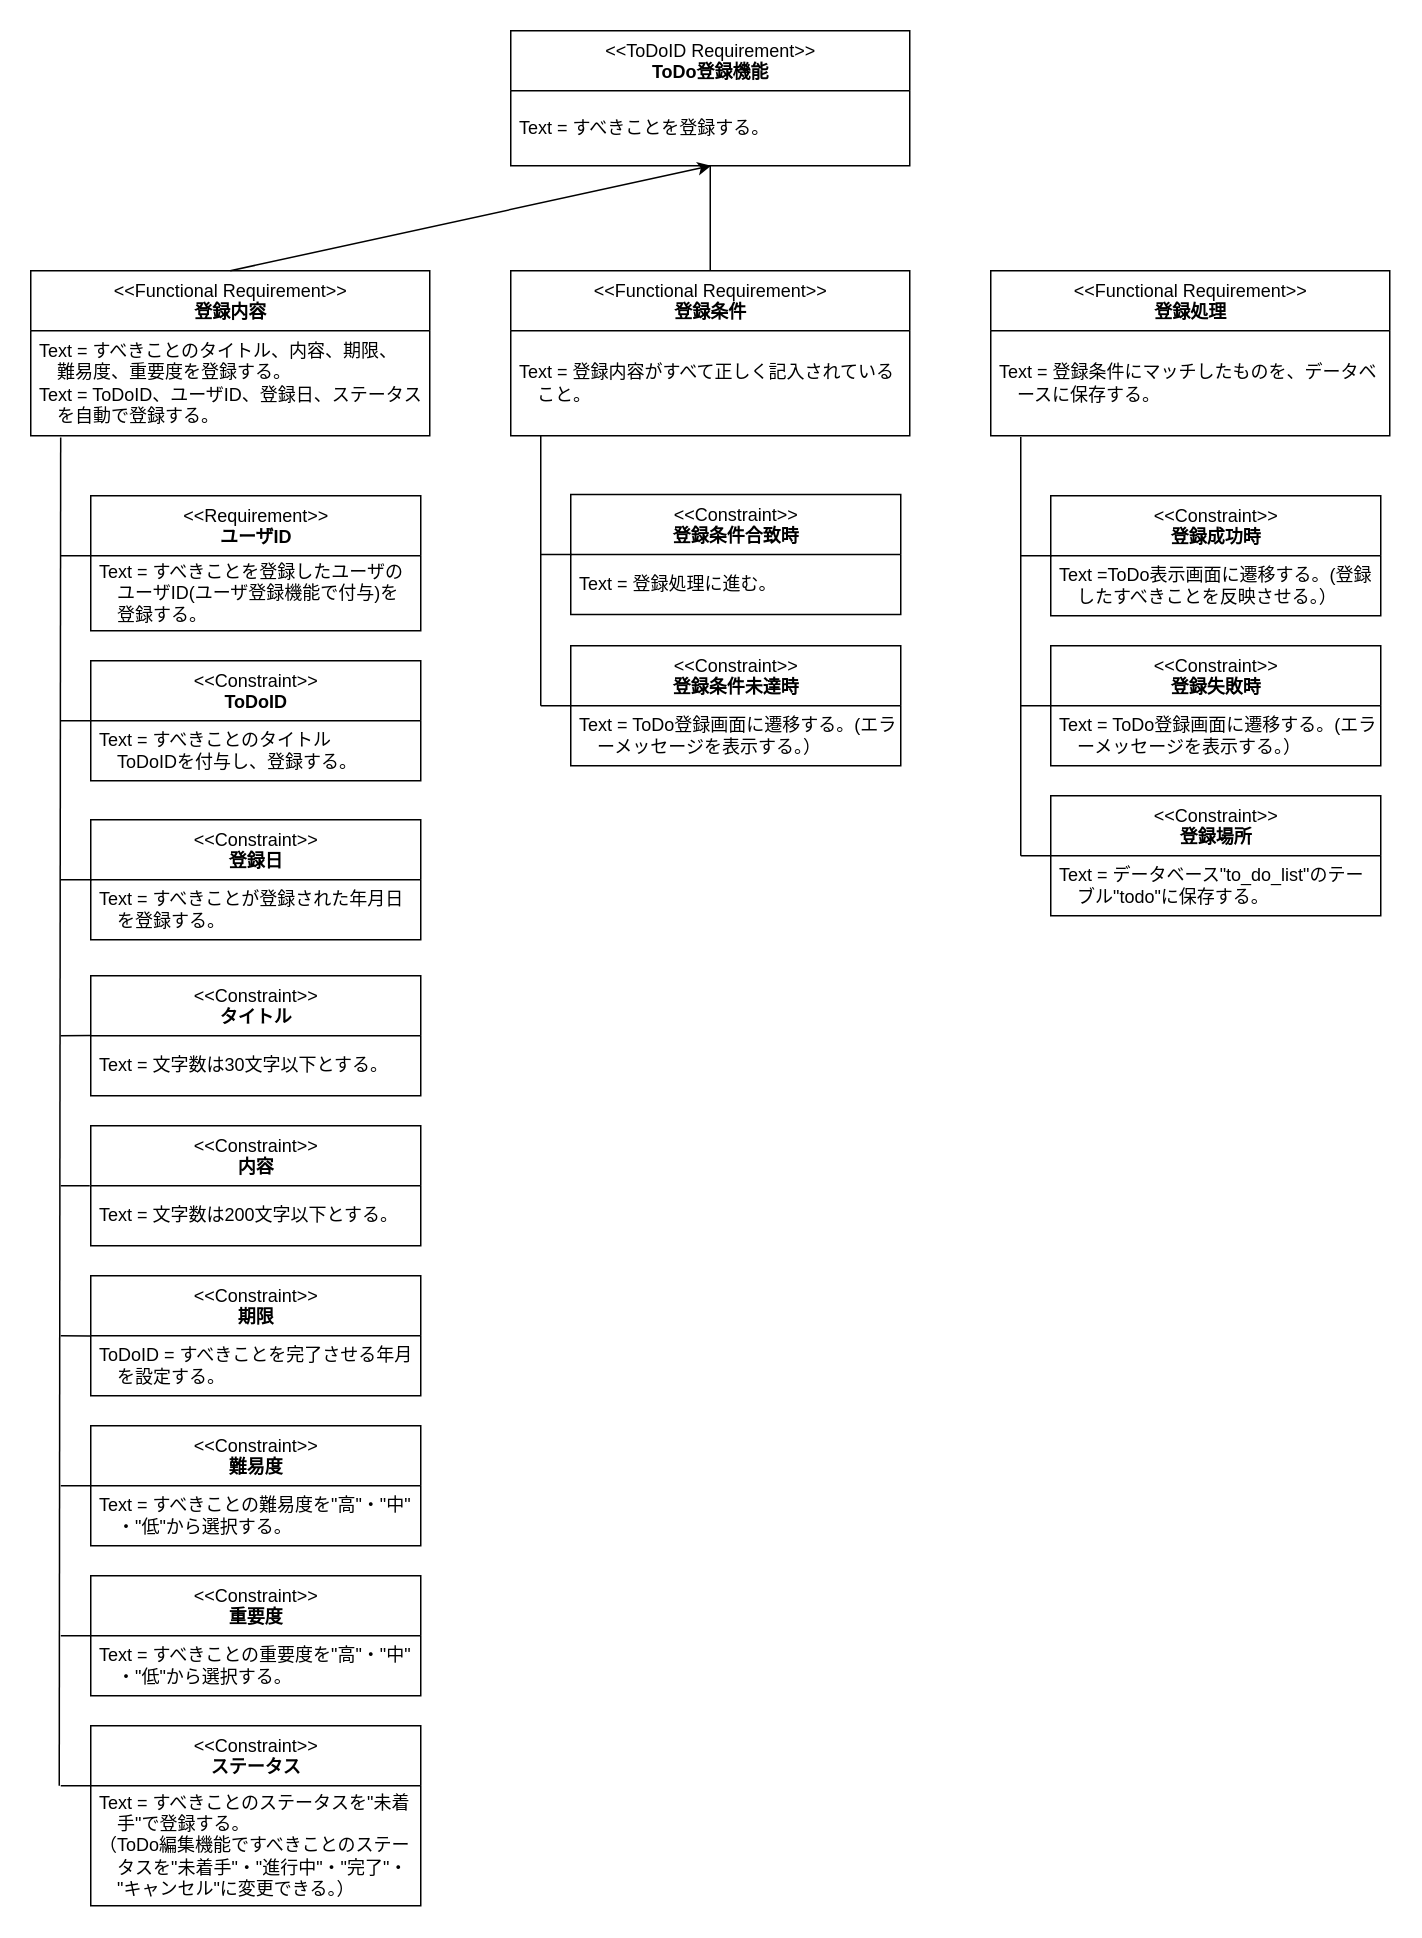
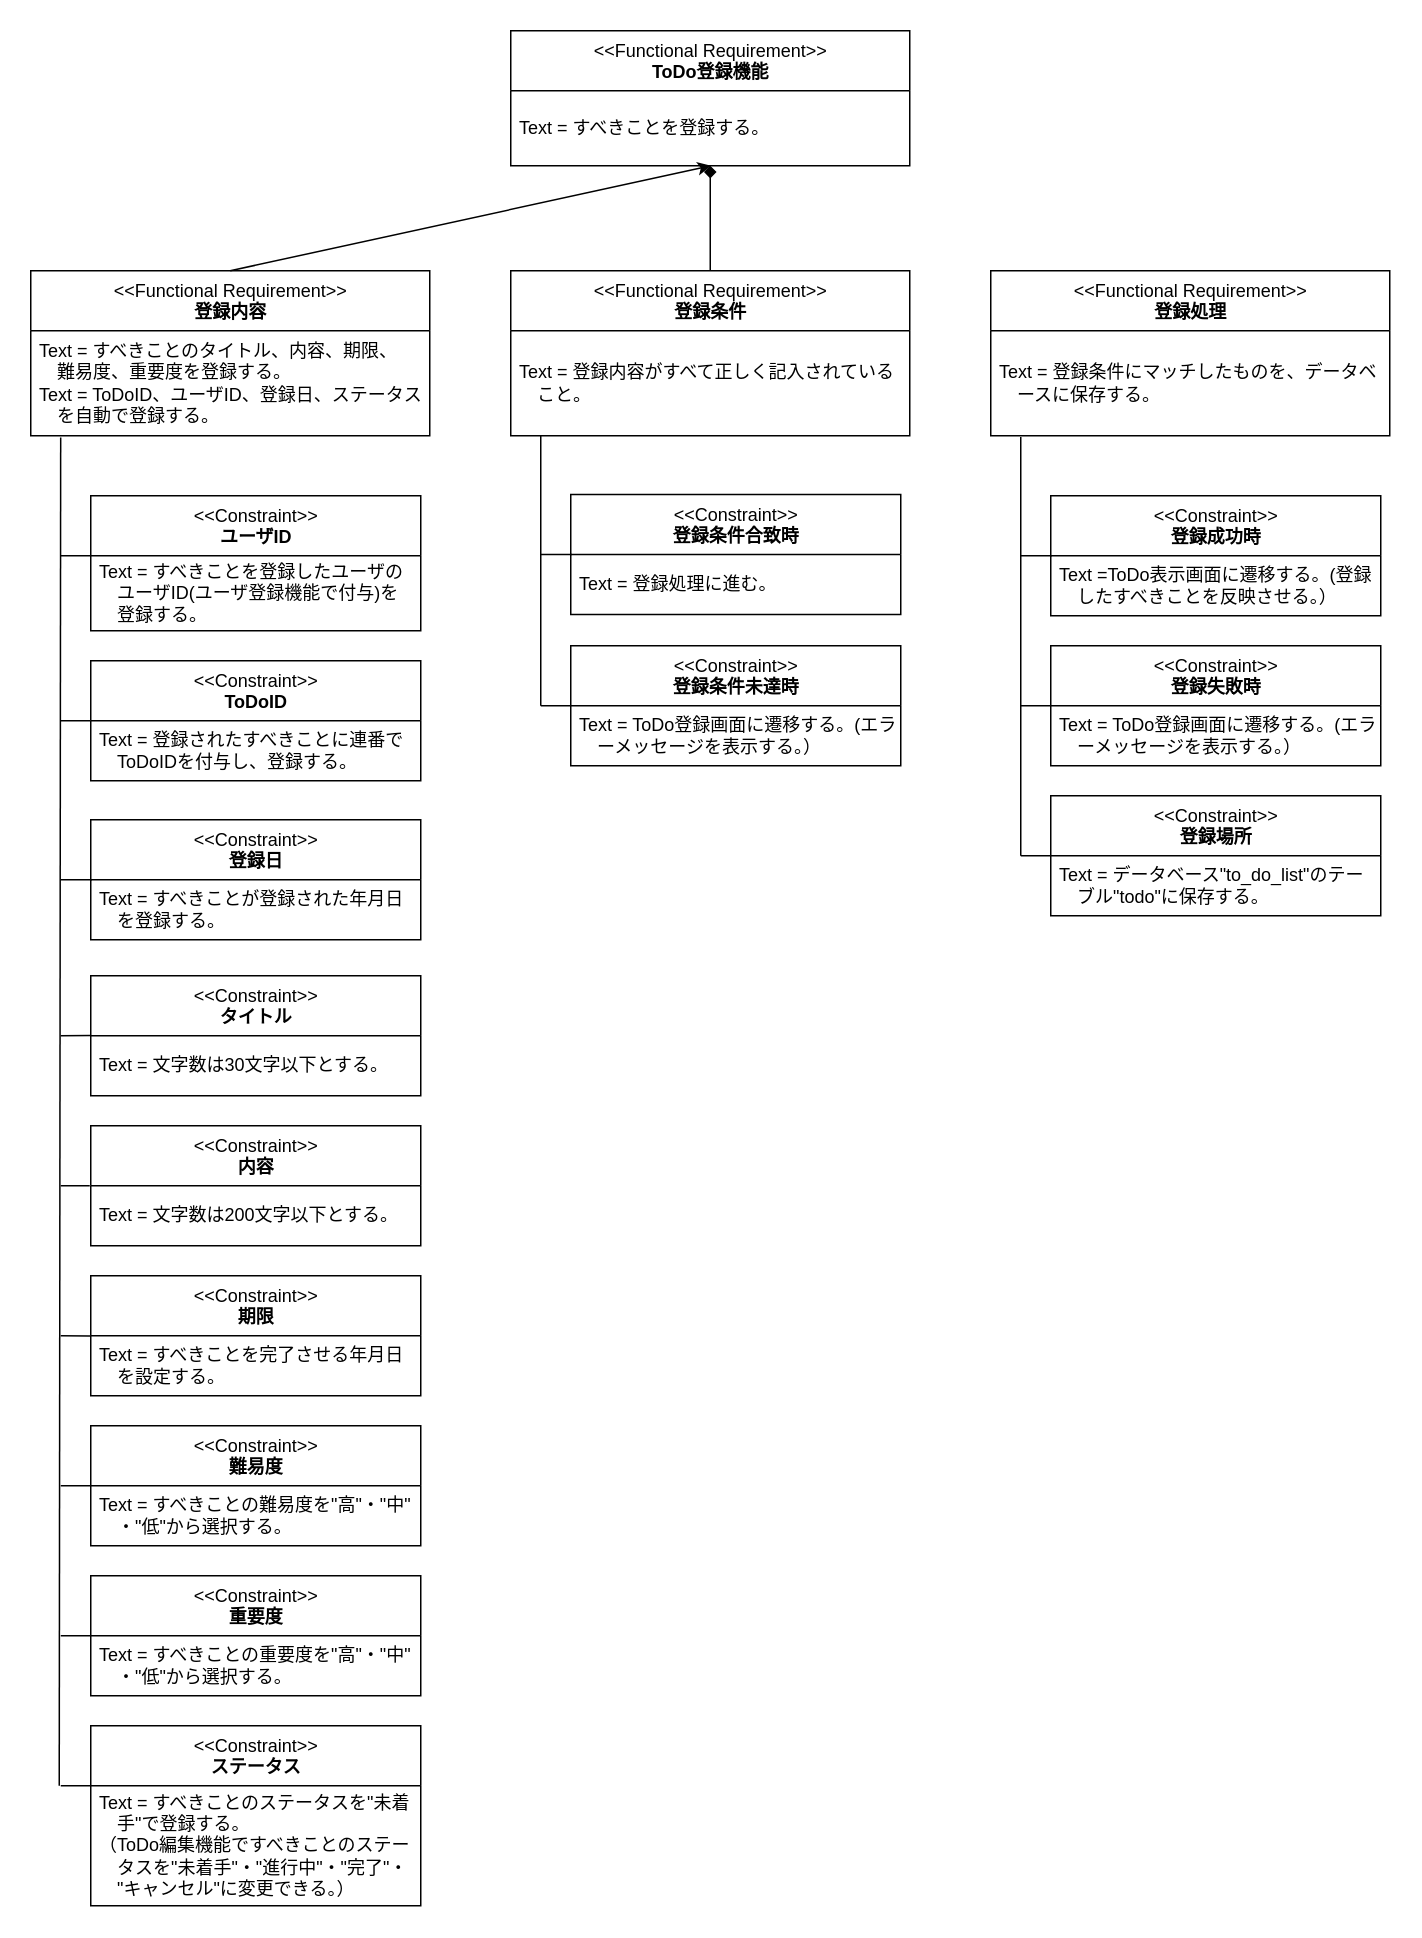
(711, 63) -> (711, 63)
(710, 173) -> (710, 178)
(257, 528) -> (257, 528)
(220, 751) -> (256, 751)
(266, 1366) -> (256, 1366)
